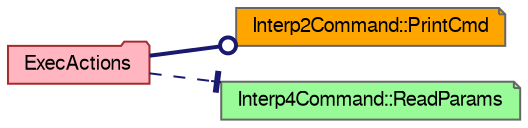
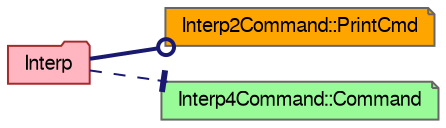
(79, 65) -> (49, 65)
(371, 101) -> (300, 101)
